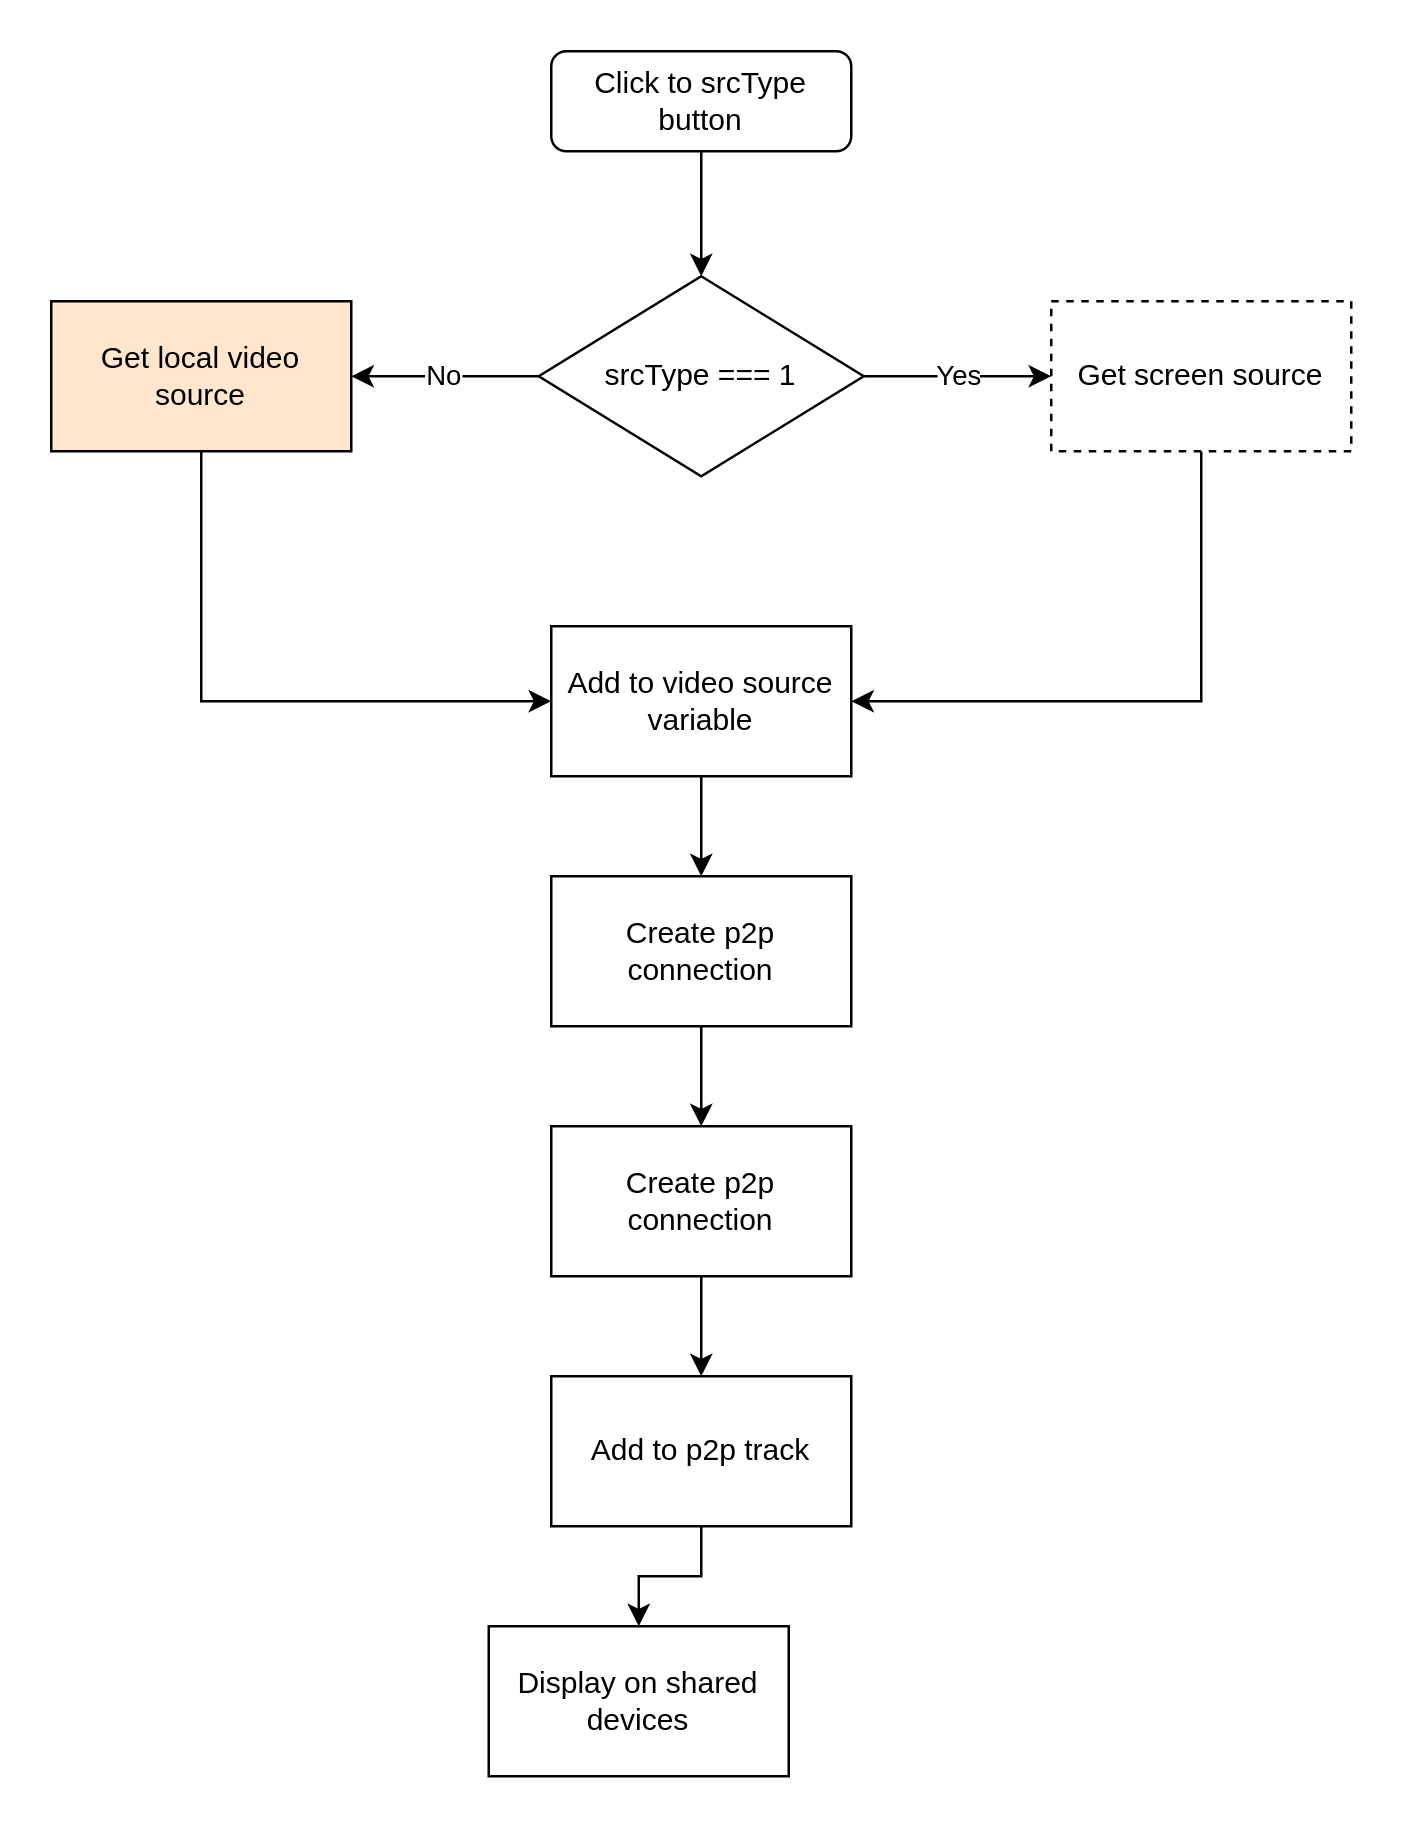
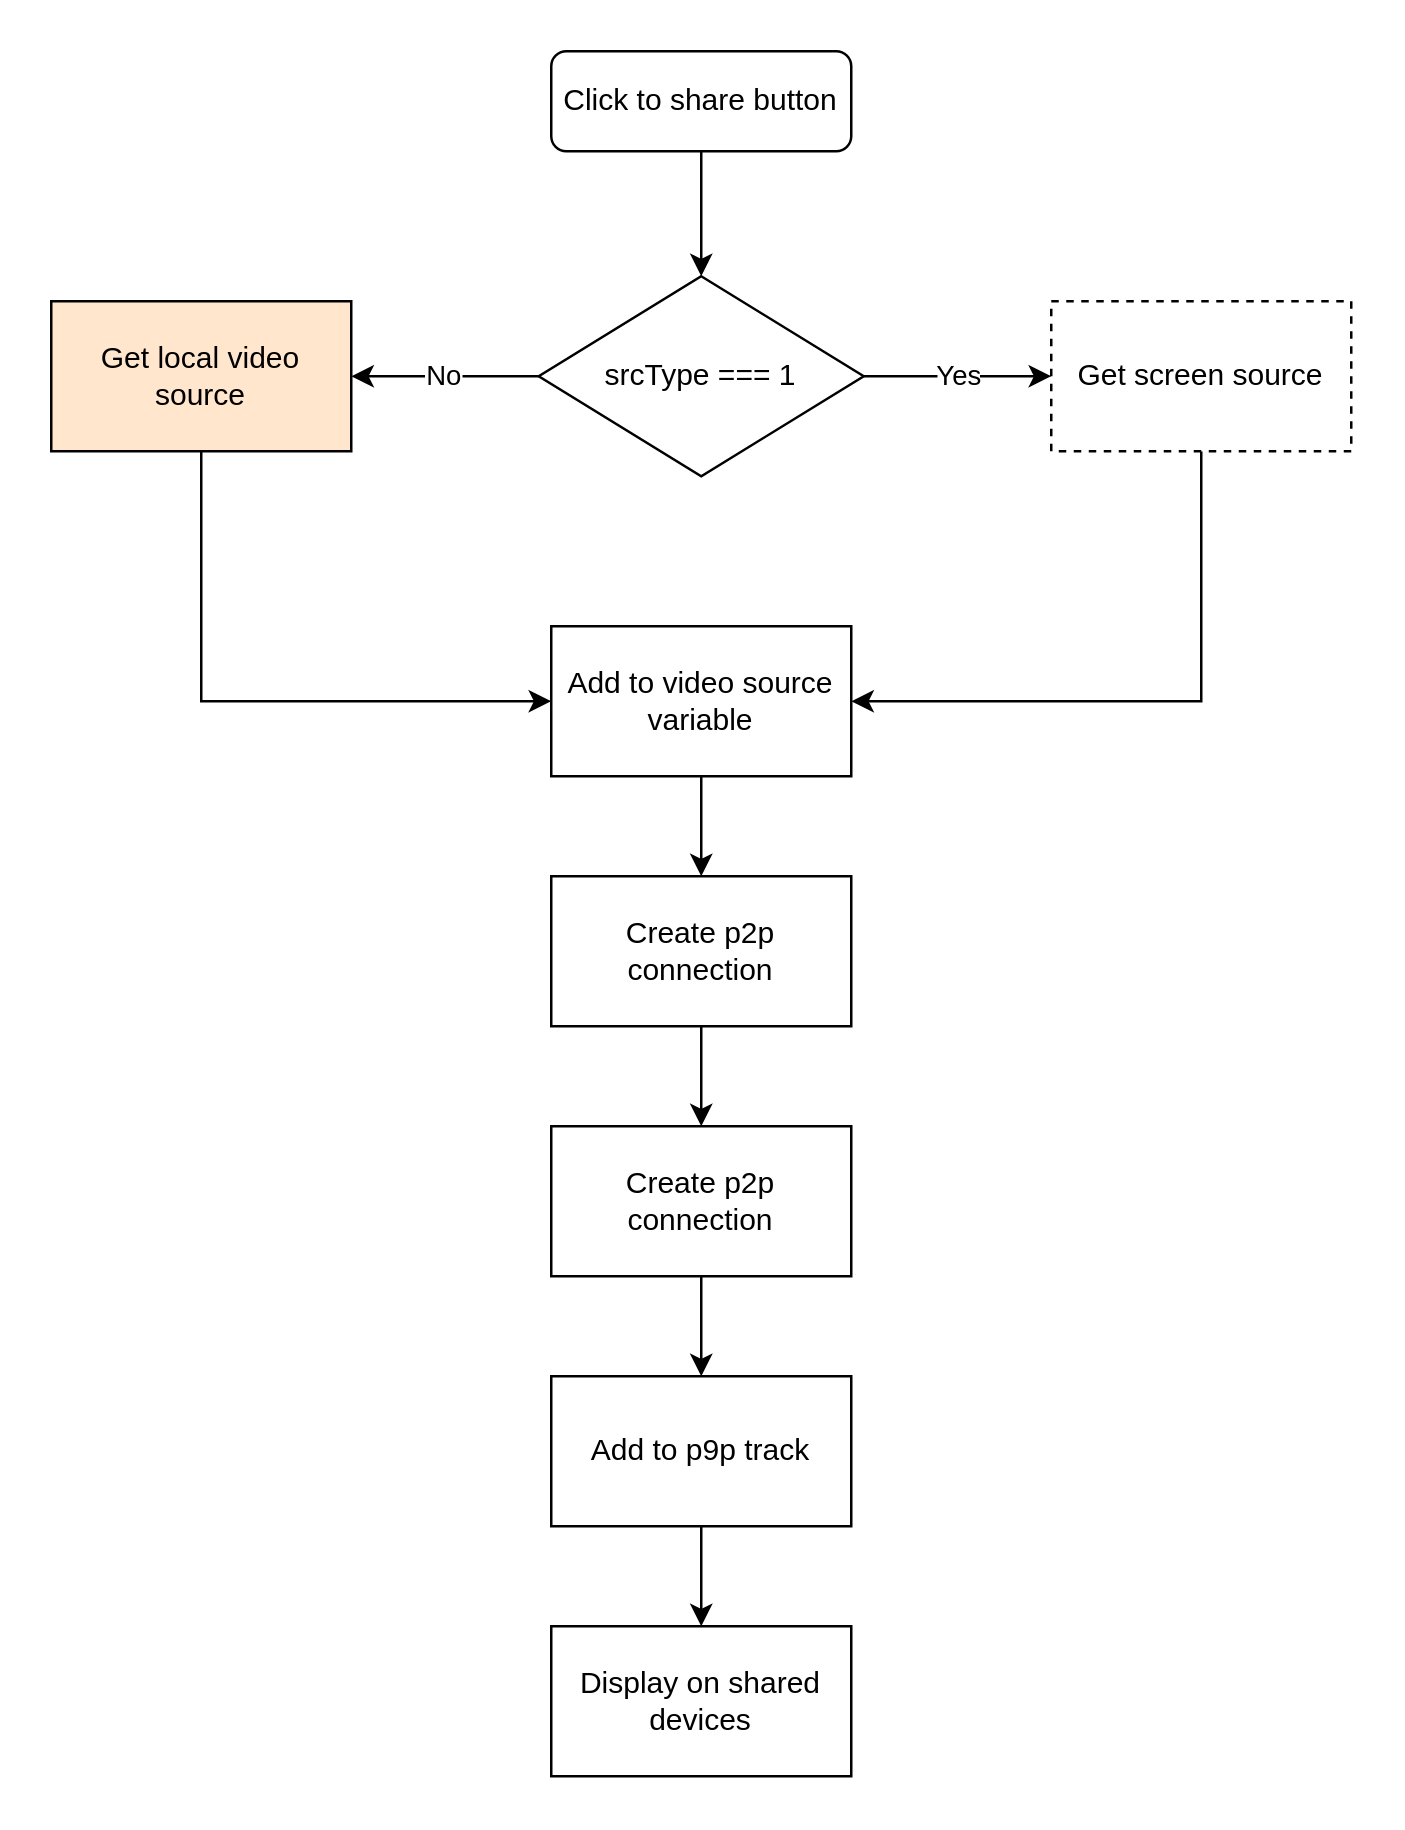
(701, 101) -> (701, 101)
(701, 1451) -> (701, 1451)
(639, 1701) -> (701, 1701)
